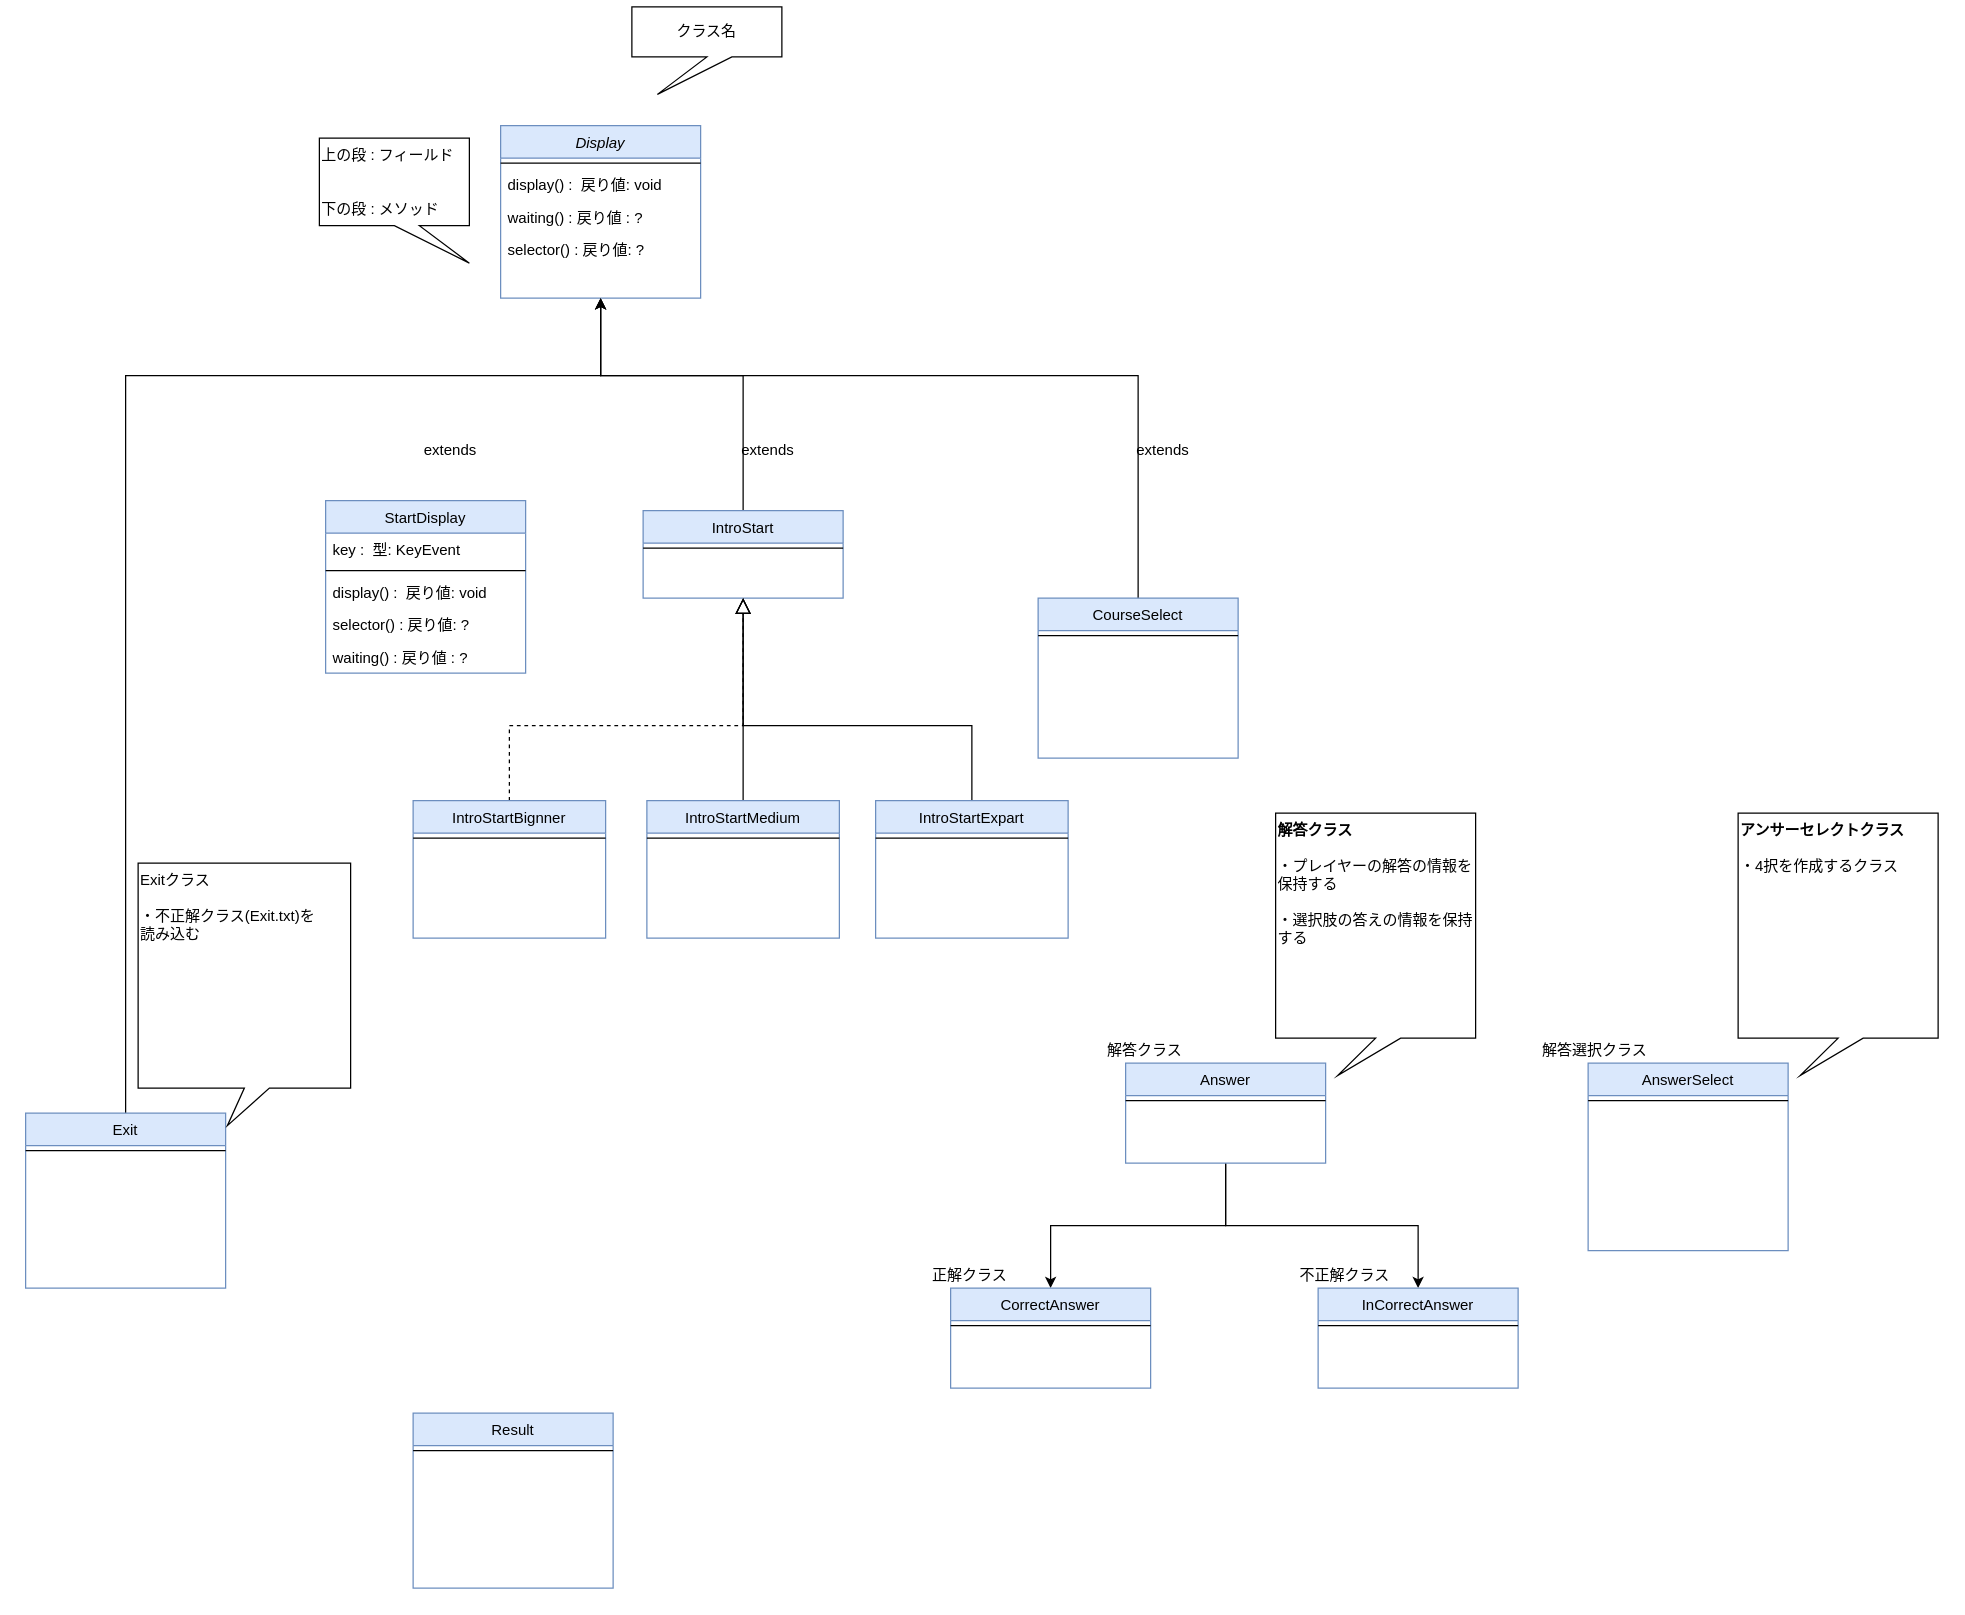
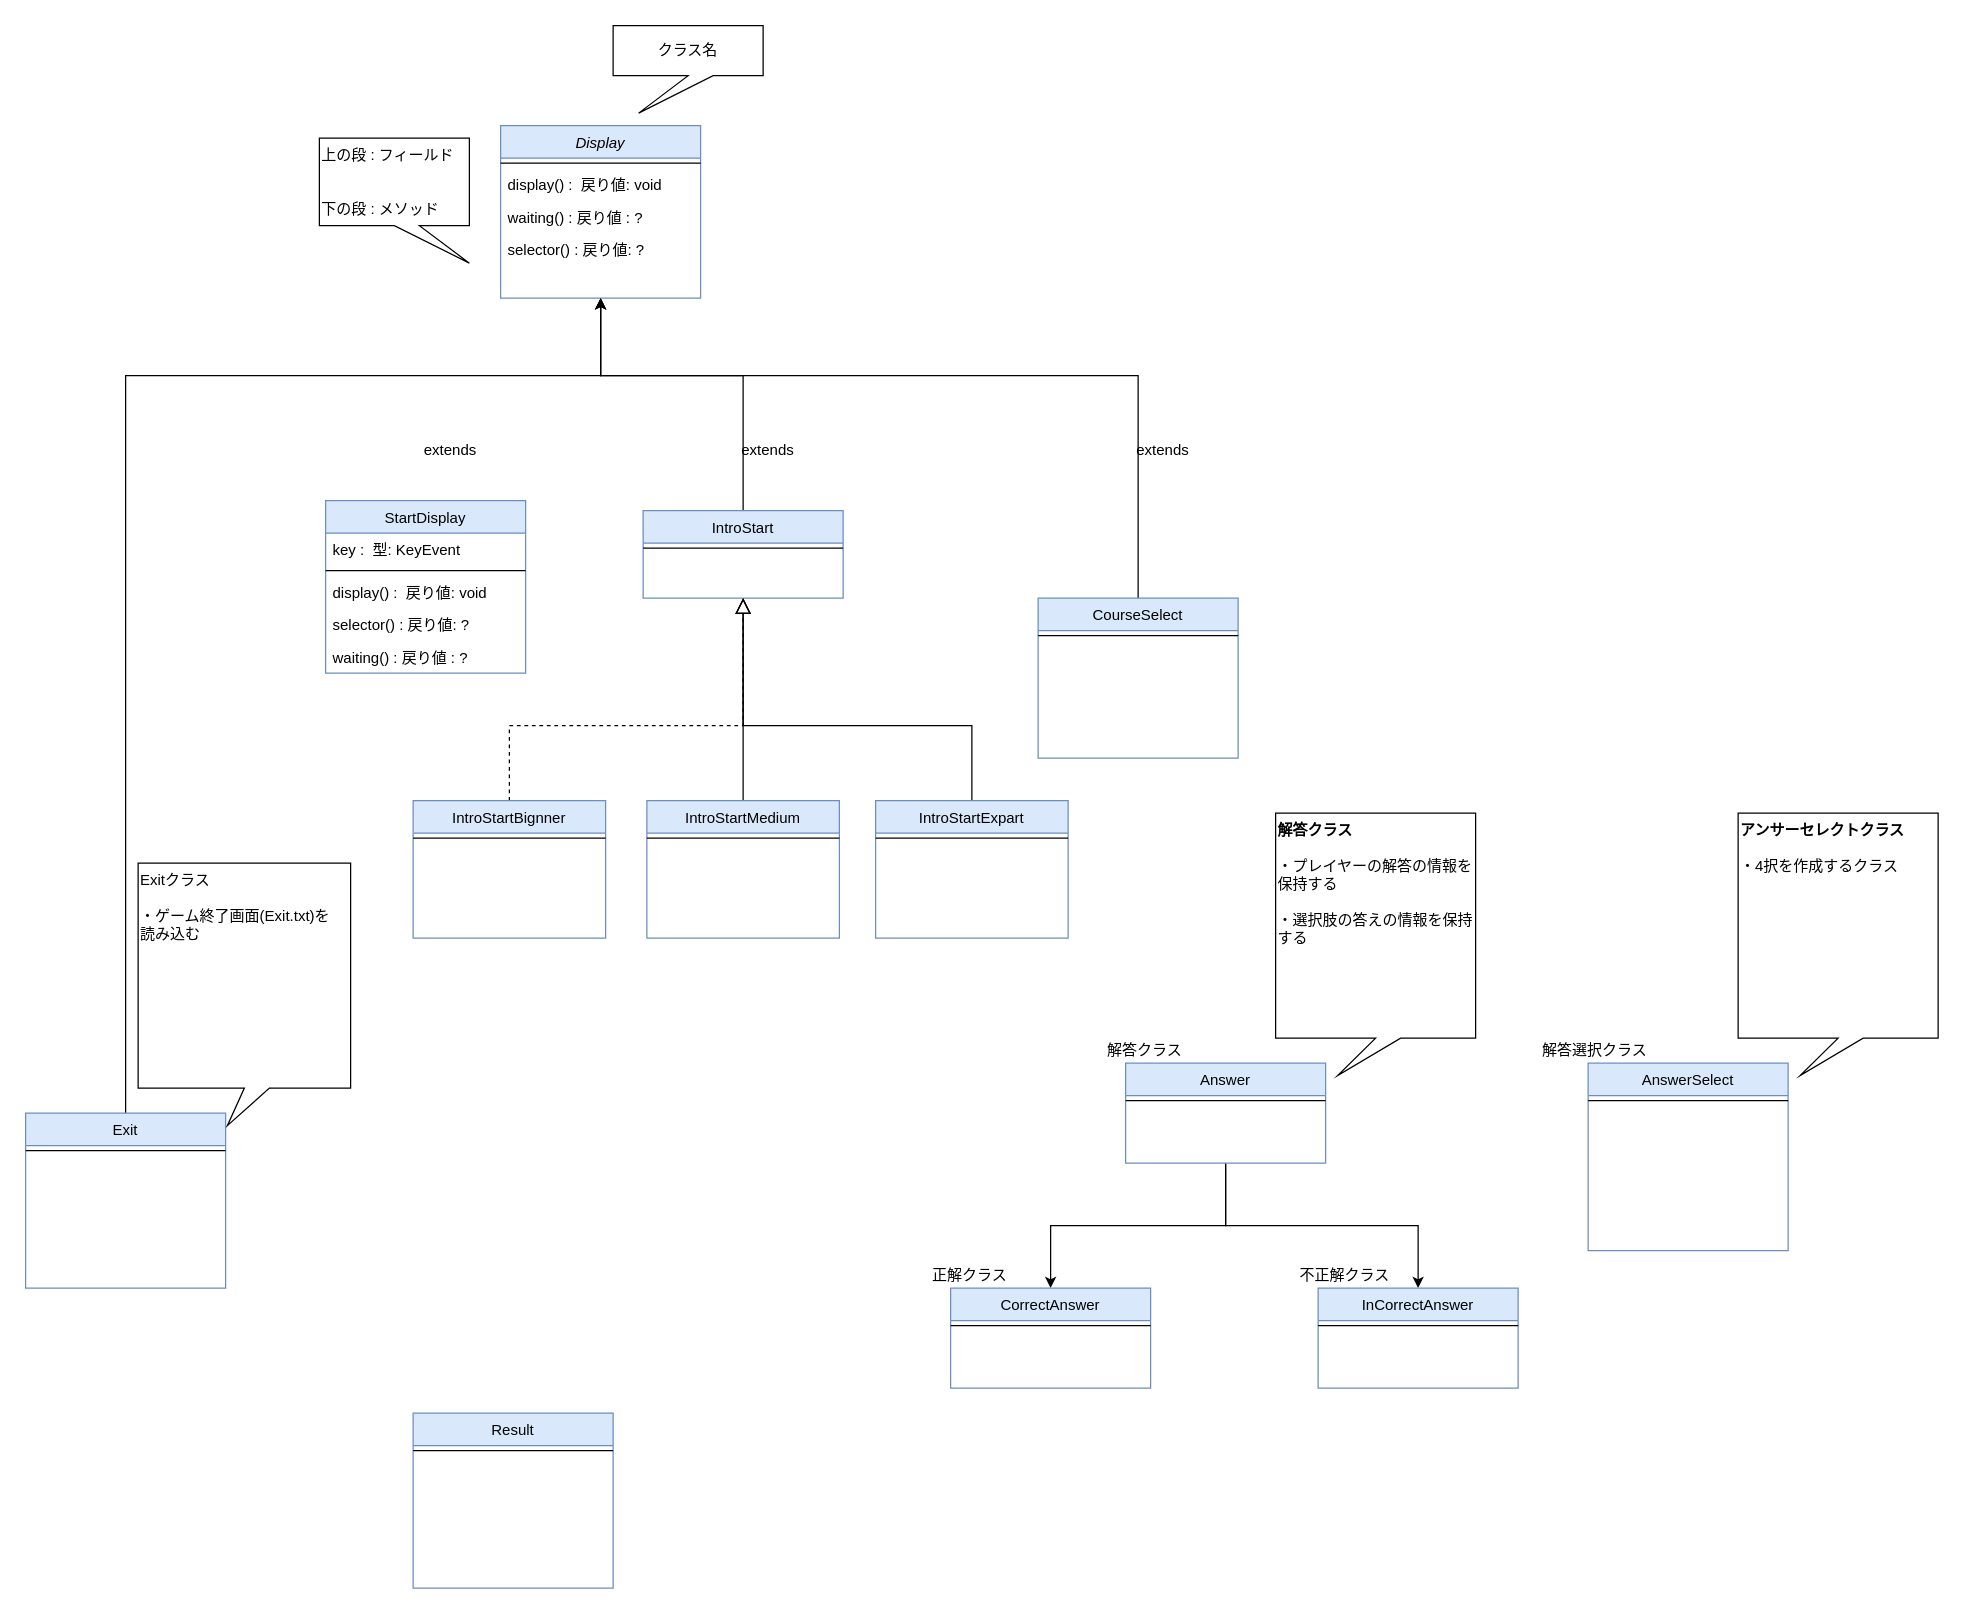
(707, 51) -> (688, 69)
(239, 899) -> (246, 908)
